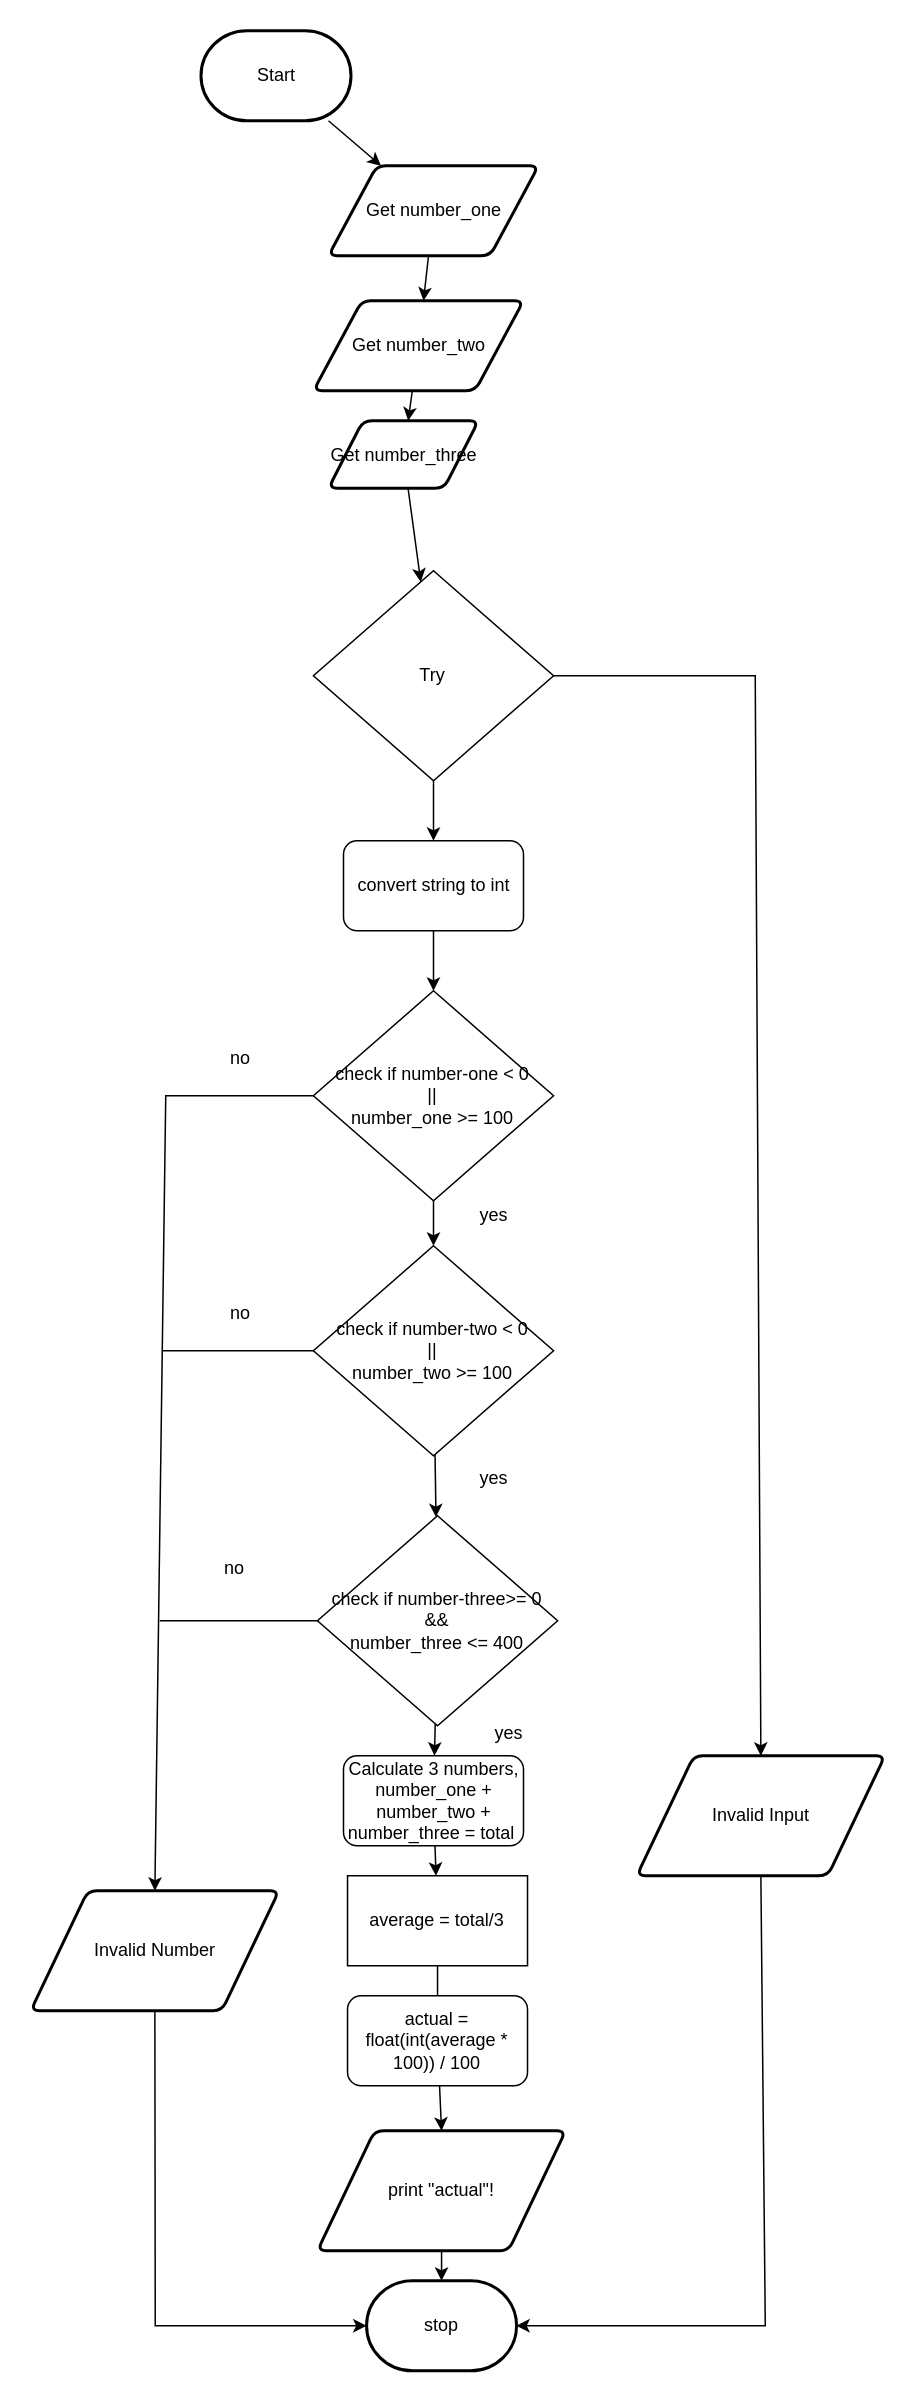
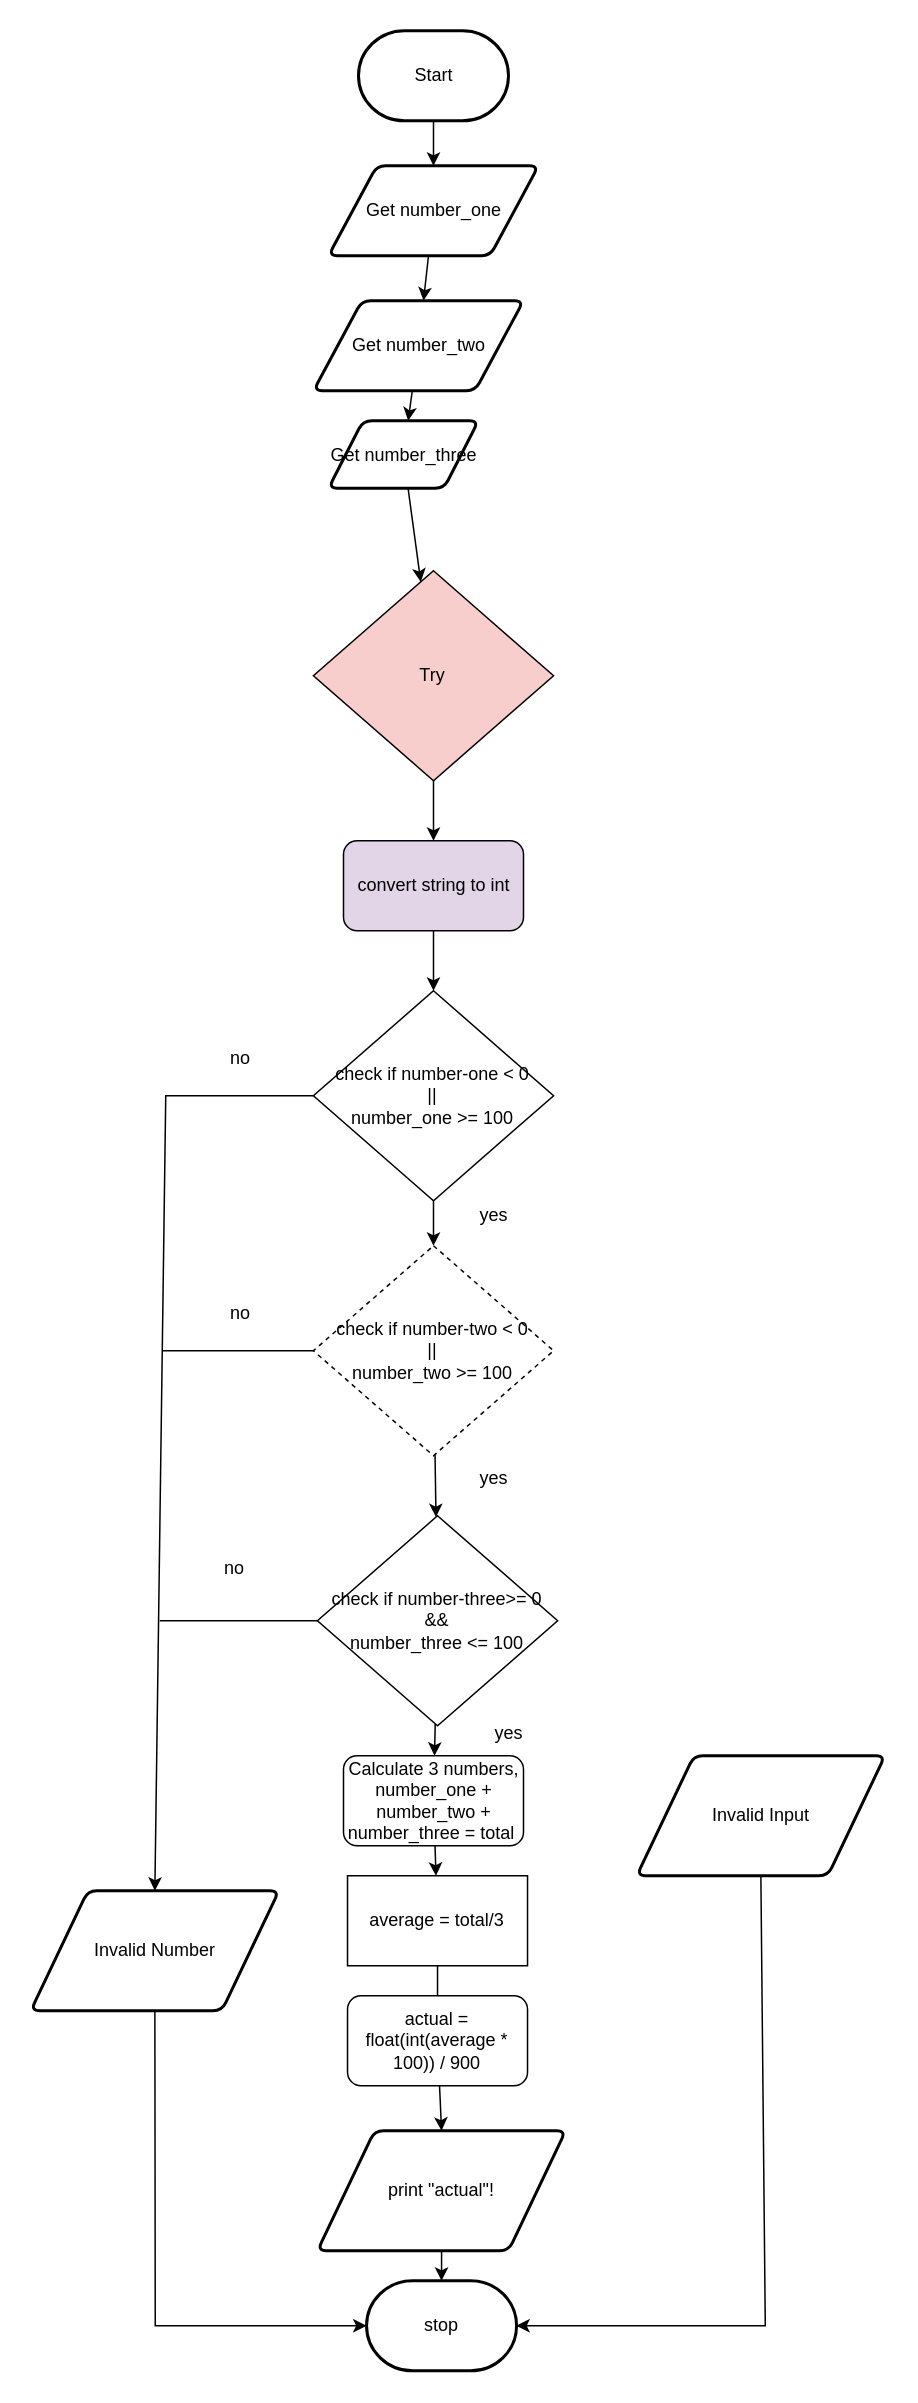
(276, 76) -> (434, 76)
(434, 676) -> (434, 676)
(434, 886) -> (434, 886)
(758, 1110) -> none
(434, 1351) -> (434, 1351)
(437, 1621) -> (437, 1621)
(437, 2041) -> (437, 2041)
